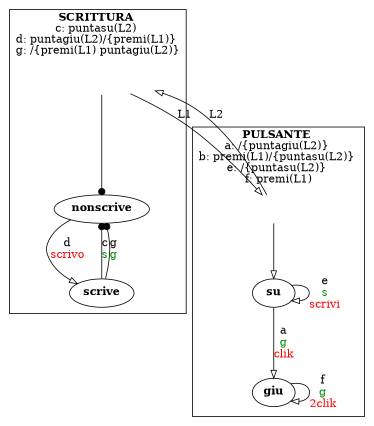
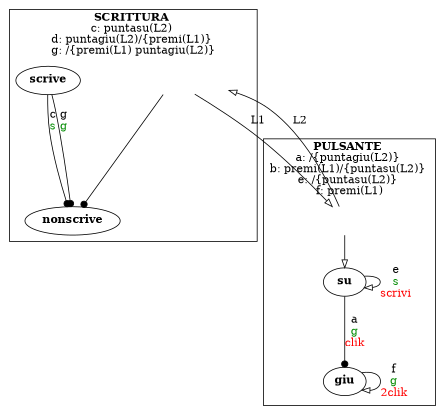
(47, 250) -> none
(274, 339) -> (345, 329)
